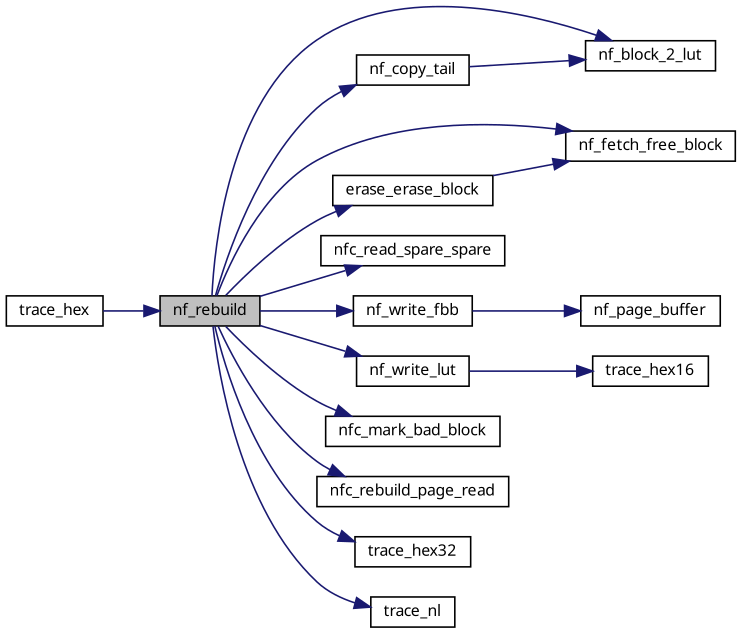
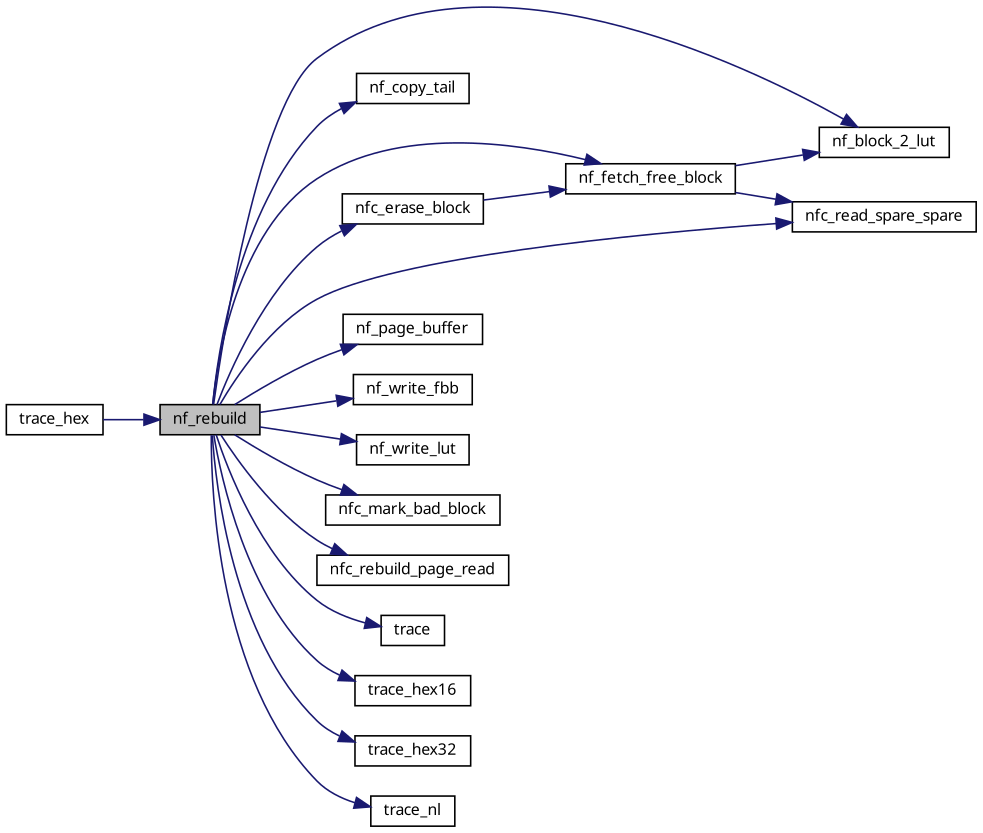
(519, 64) -> (769, 160)
(413, 190) -> (413, 209)
none -> (756, 196)
(518, 311) -> (287, 374)
(523, 371) -> (254, 569)
none -> (413, 630)
